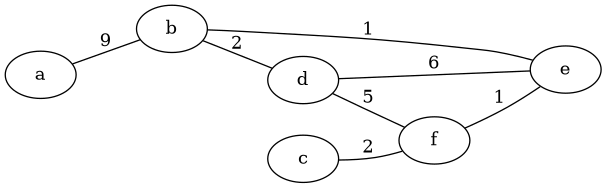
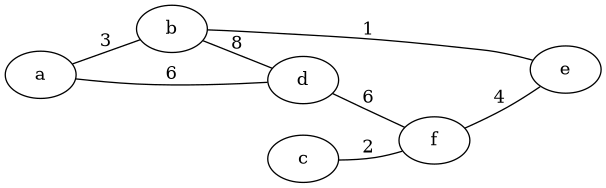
(106, 41) -> (106, 41)
(238, 44) -> (238, 44)
(435, 75) -> (172, 85)
(369, 98) -> (369, 98)
(500, 98) -> (500, 98)
